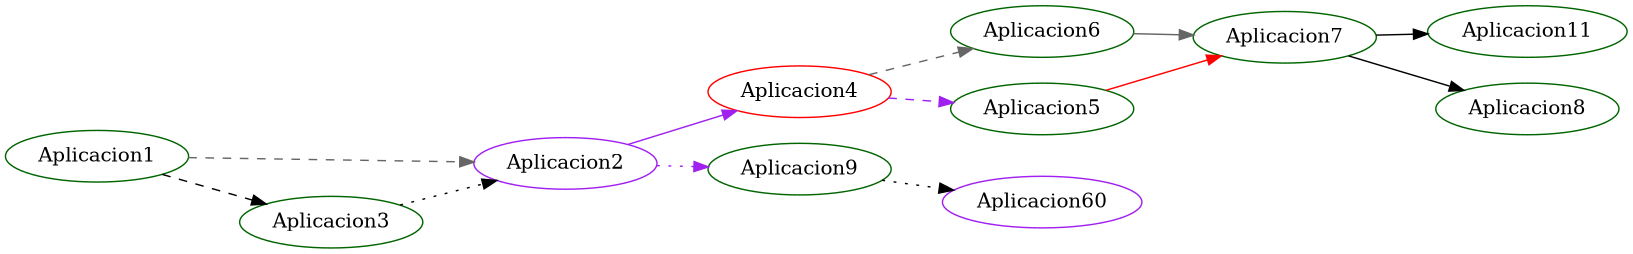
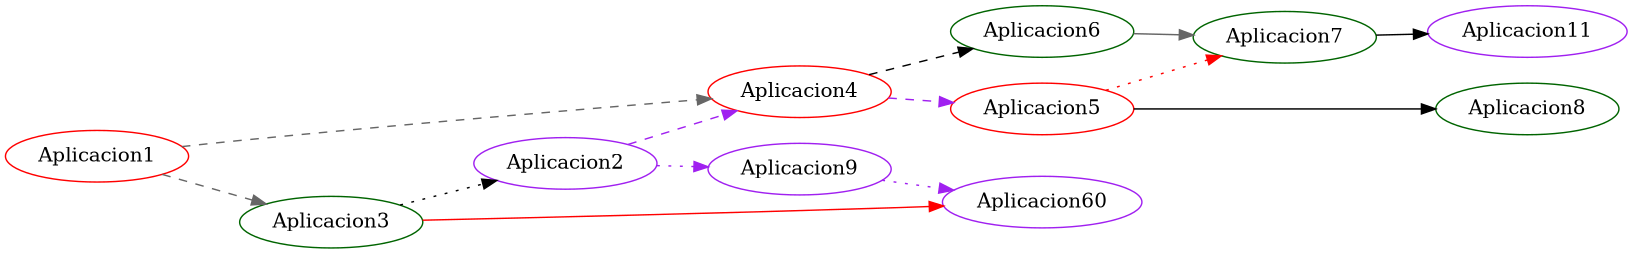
(1527, 32) -> (1527, 32)
(914, 63) -> (914, 63)
(1399, 71) -> (1278, 109)
(1157, 75) -> (1157, 75)
(1042, 109) -> (1042, 109)
(676, 130) -> (676, 130)
(97, 156) -> (97, 156)
(324, 160) -> (439, 122)
(800, 169) -> (800, 169)
(911, 184) -> (911, 184)
(207, 187) -> (207, 187)
none -> (676, 214)
